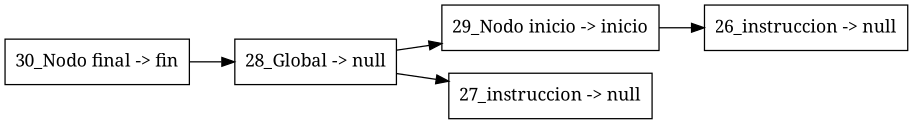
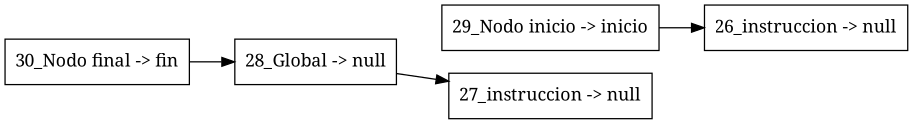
(413, 48) -> none
